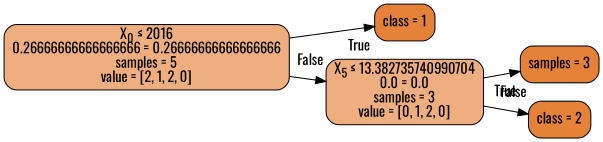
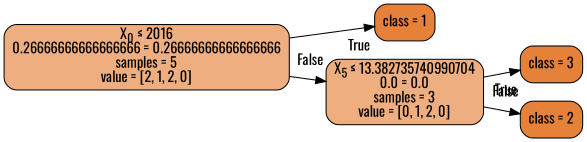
(560, 64) -> (551, 64)
